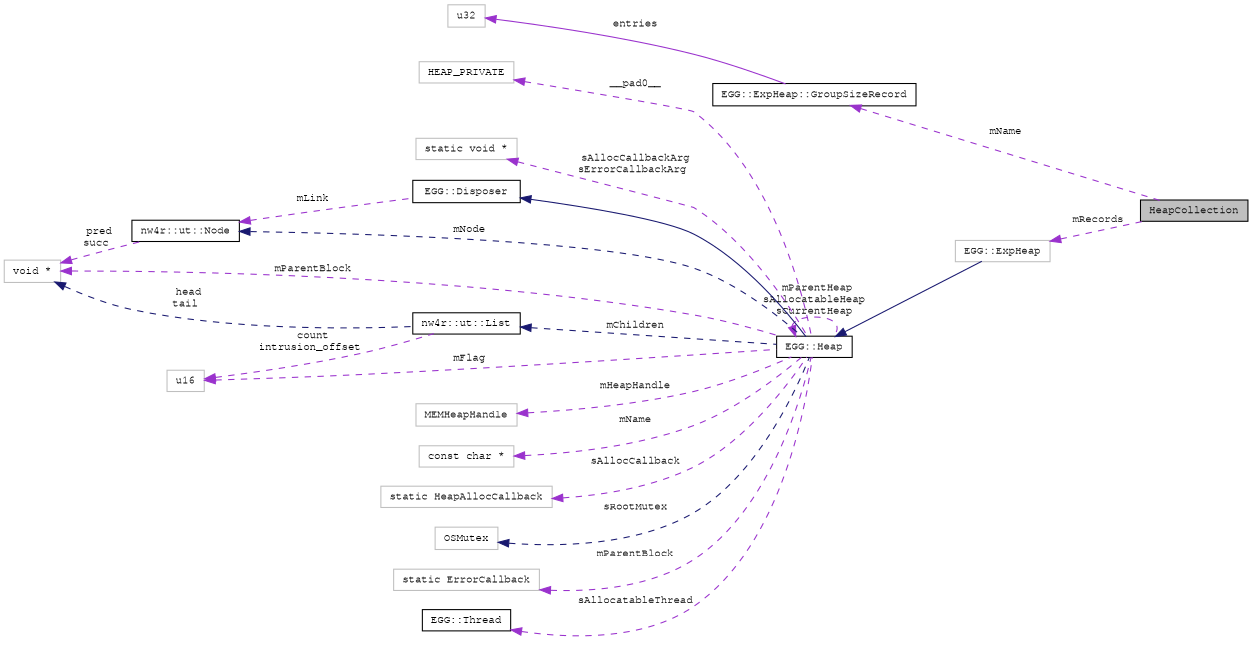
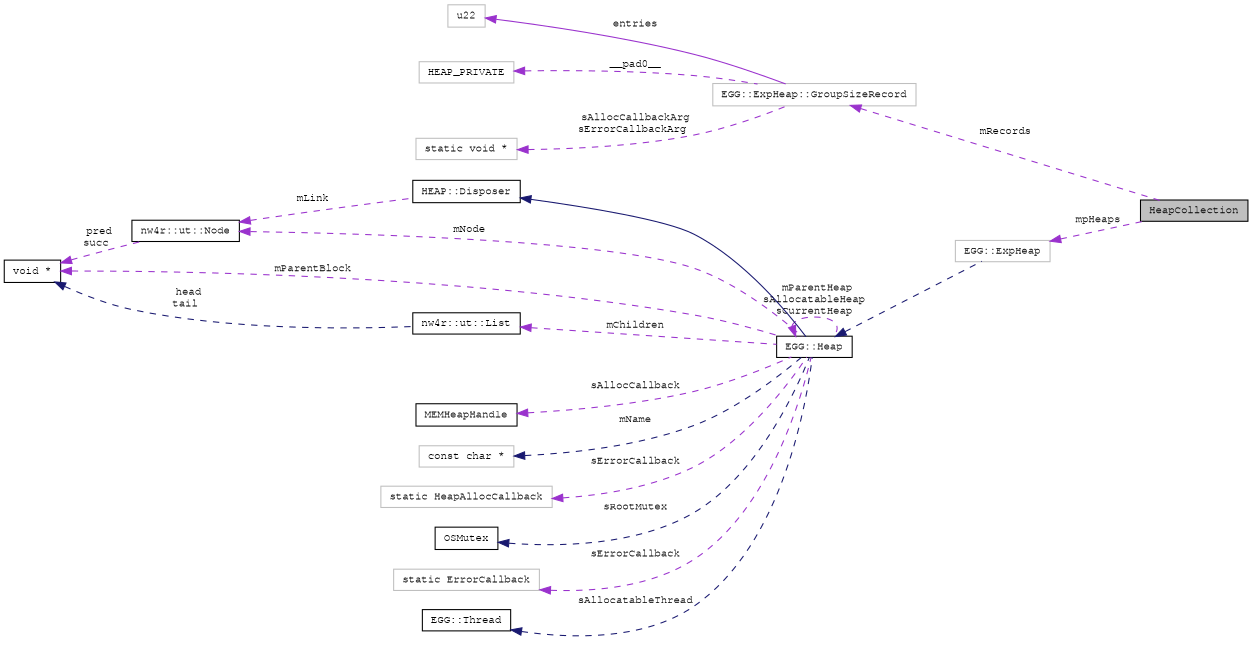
(467, 16) -> (467, 16)
(814, 95) -> (814, 95)
(1003, 131) -> (1003, 131)
(725, 142) -> (642, 72)
(467, 192) -> (467, 192)
(690, 206) -> (661, 141)
(1095, 220) -> (1095, 220)
(537, 244) -> (537, 244)
(32, 271) -> (32, 271)
(913, 296) -> (913, 296)
(654, 336) -> (654, 336)
(186, 381) -> none
(632, 386) -> (632, 386)
(467, 415) -> (467, 415)
(673, 432) -> (673, 432)
(632, 461) -> (632, 461)
(467, 538) -> (467, 538)
(632, 554) -> (632, 554)
(732, 570) -> (732, 570)
